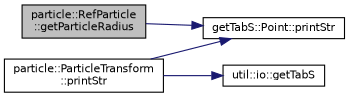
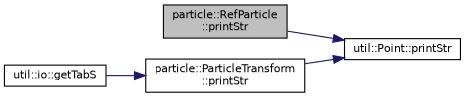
(84, 22) -> (225, 22)
(274, 28) -> (402, 49)
(188, 76) -> (120, 76)
